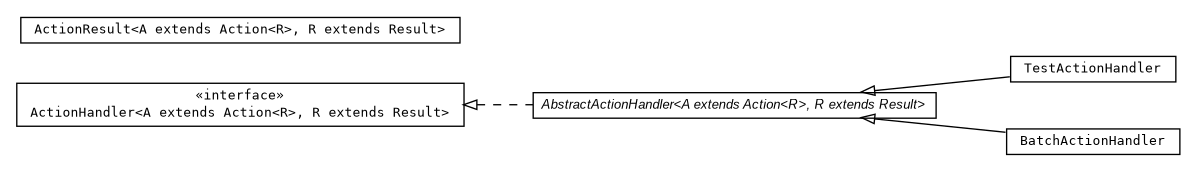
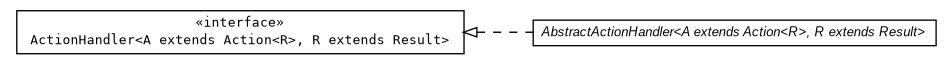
(240, 30) -> none
(1093, 68) -> none
(1093, 141) -> none
